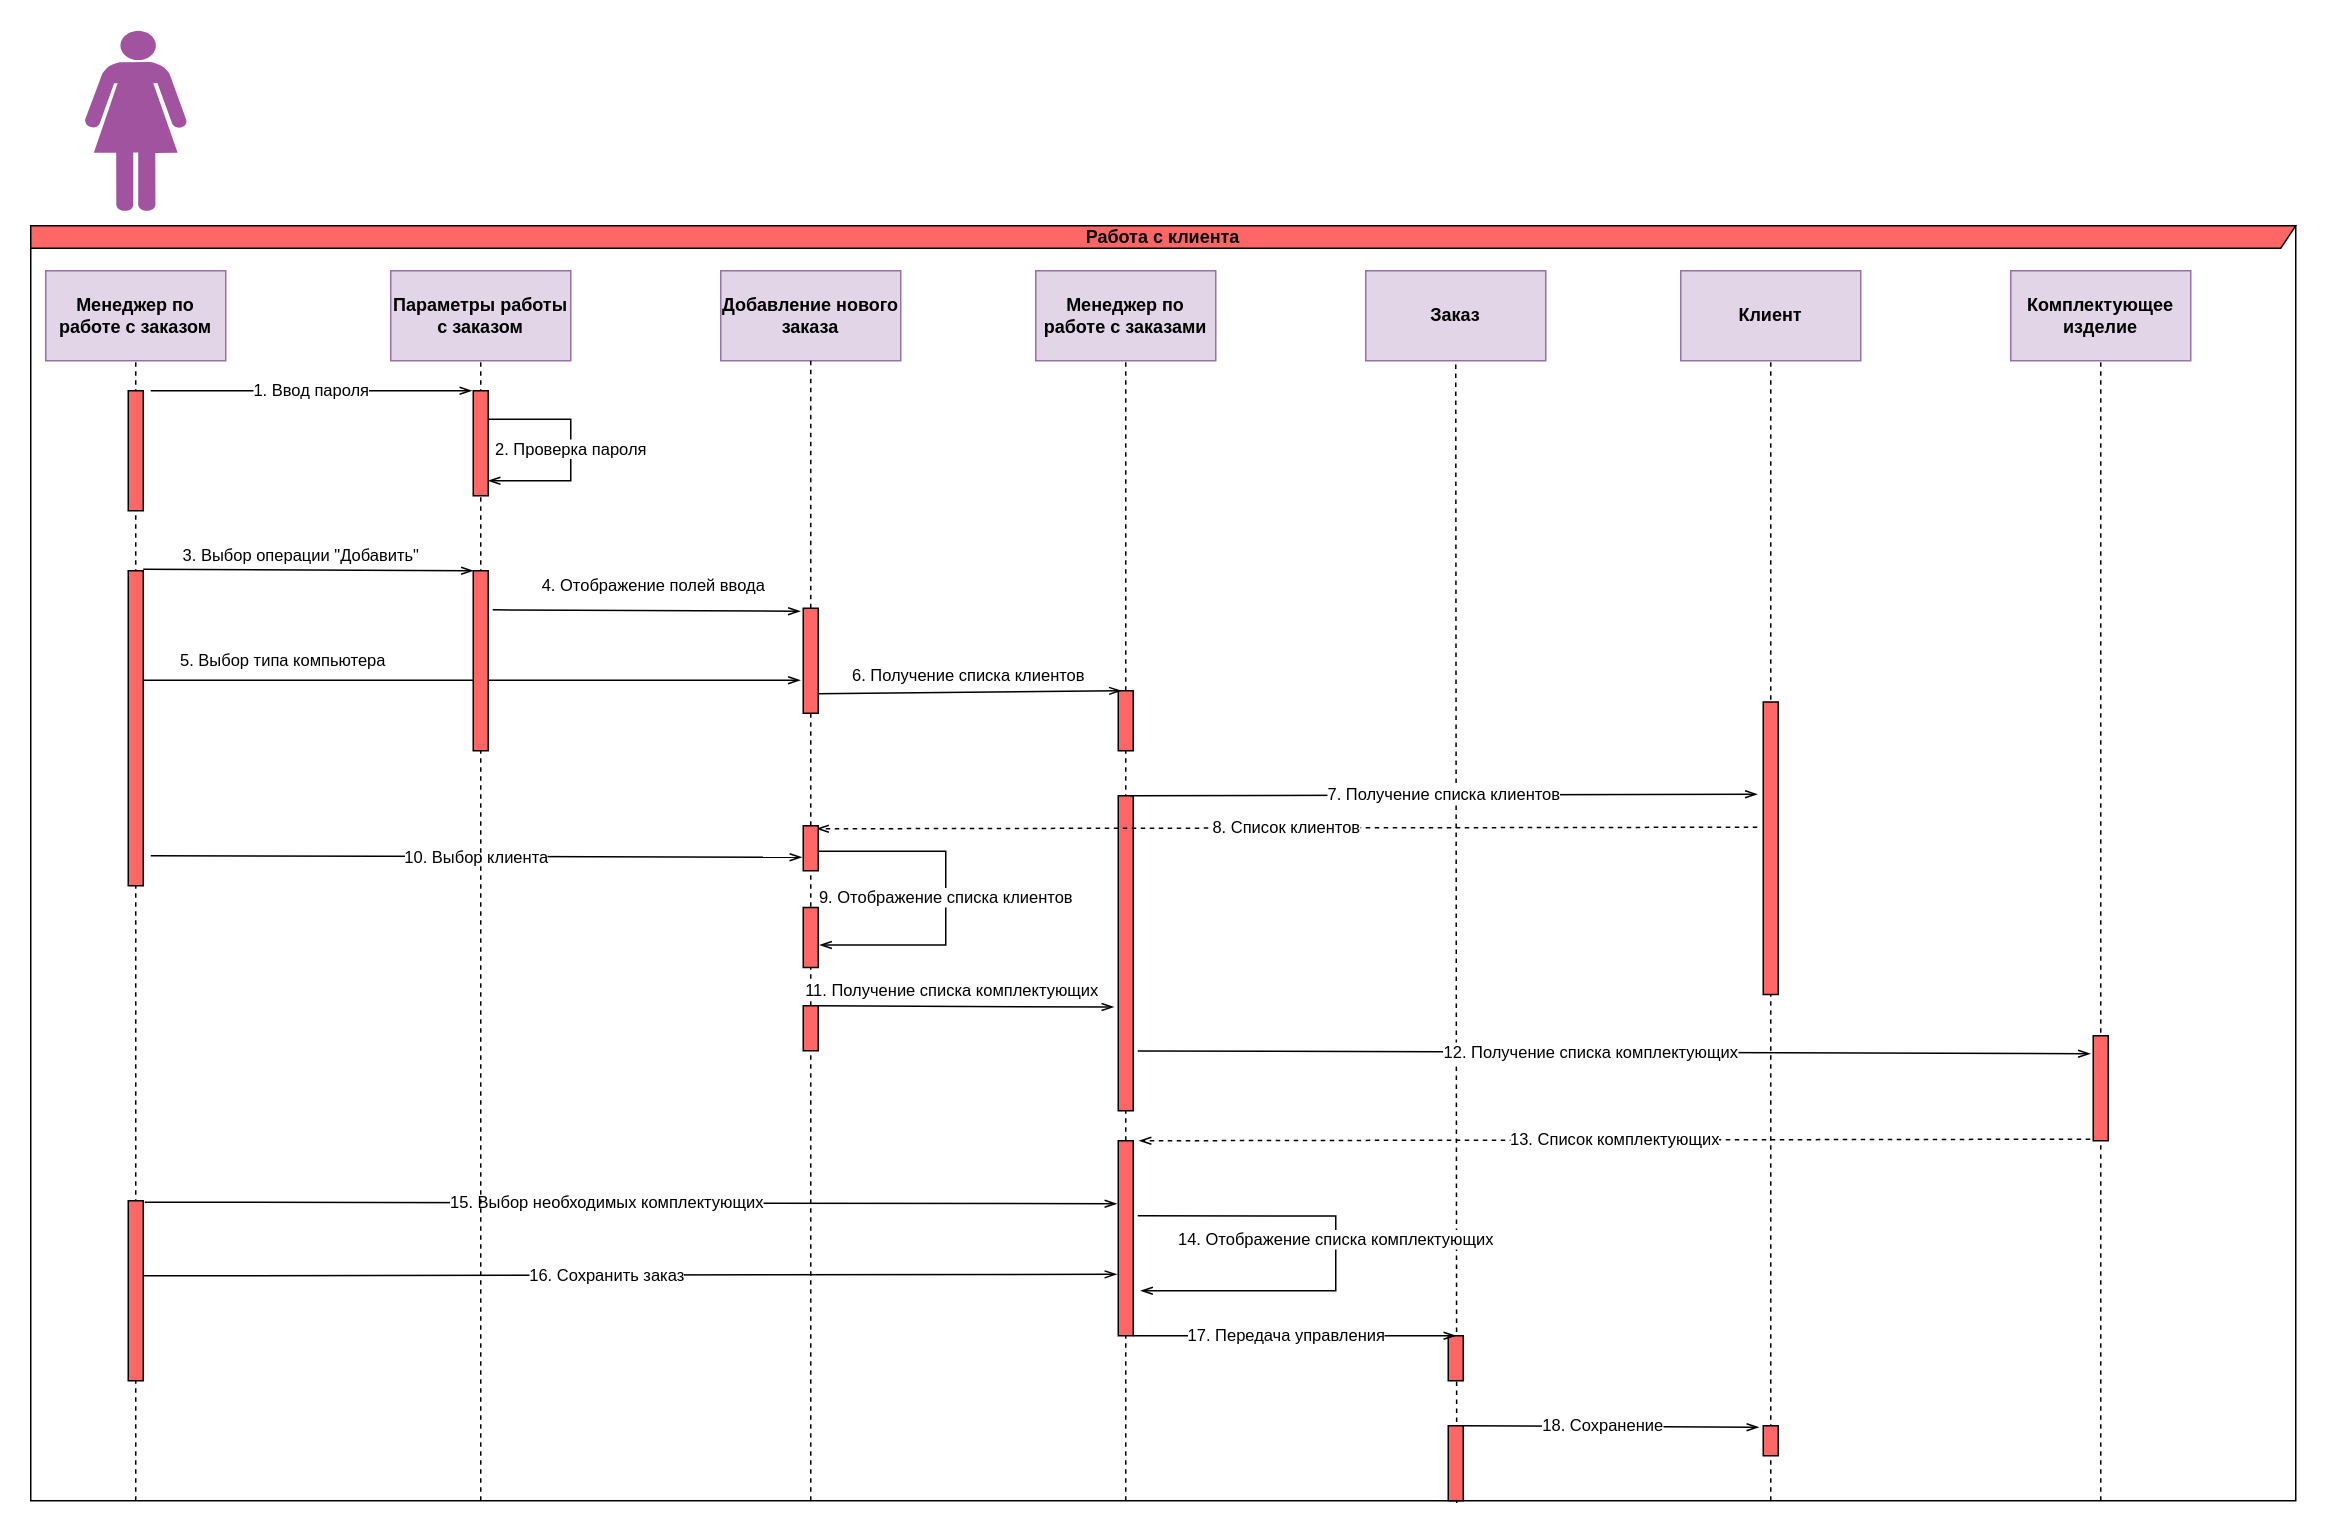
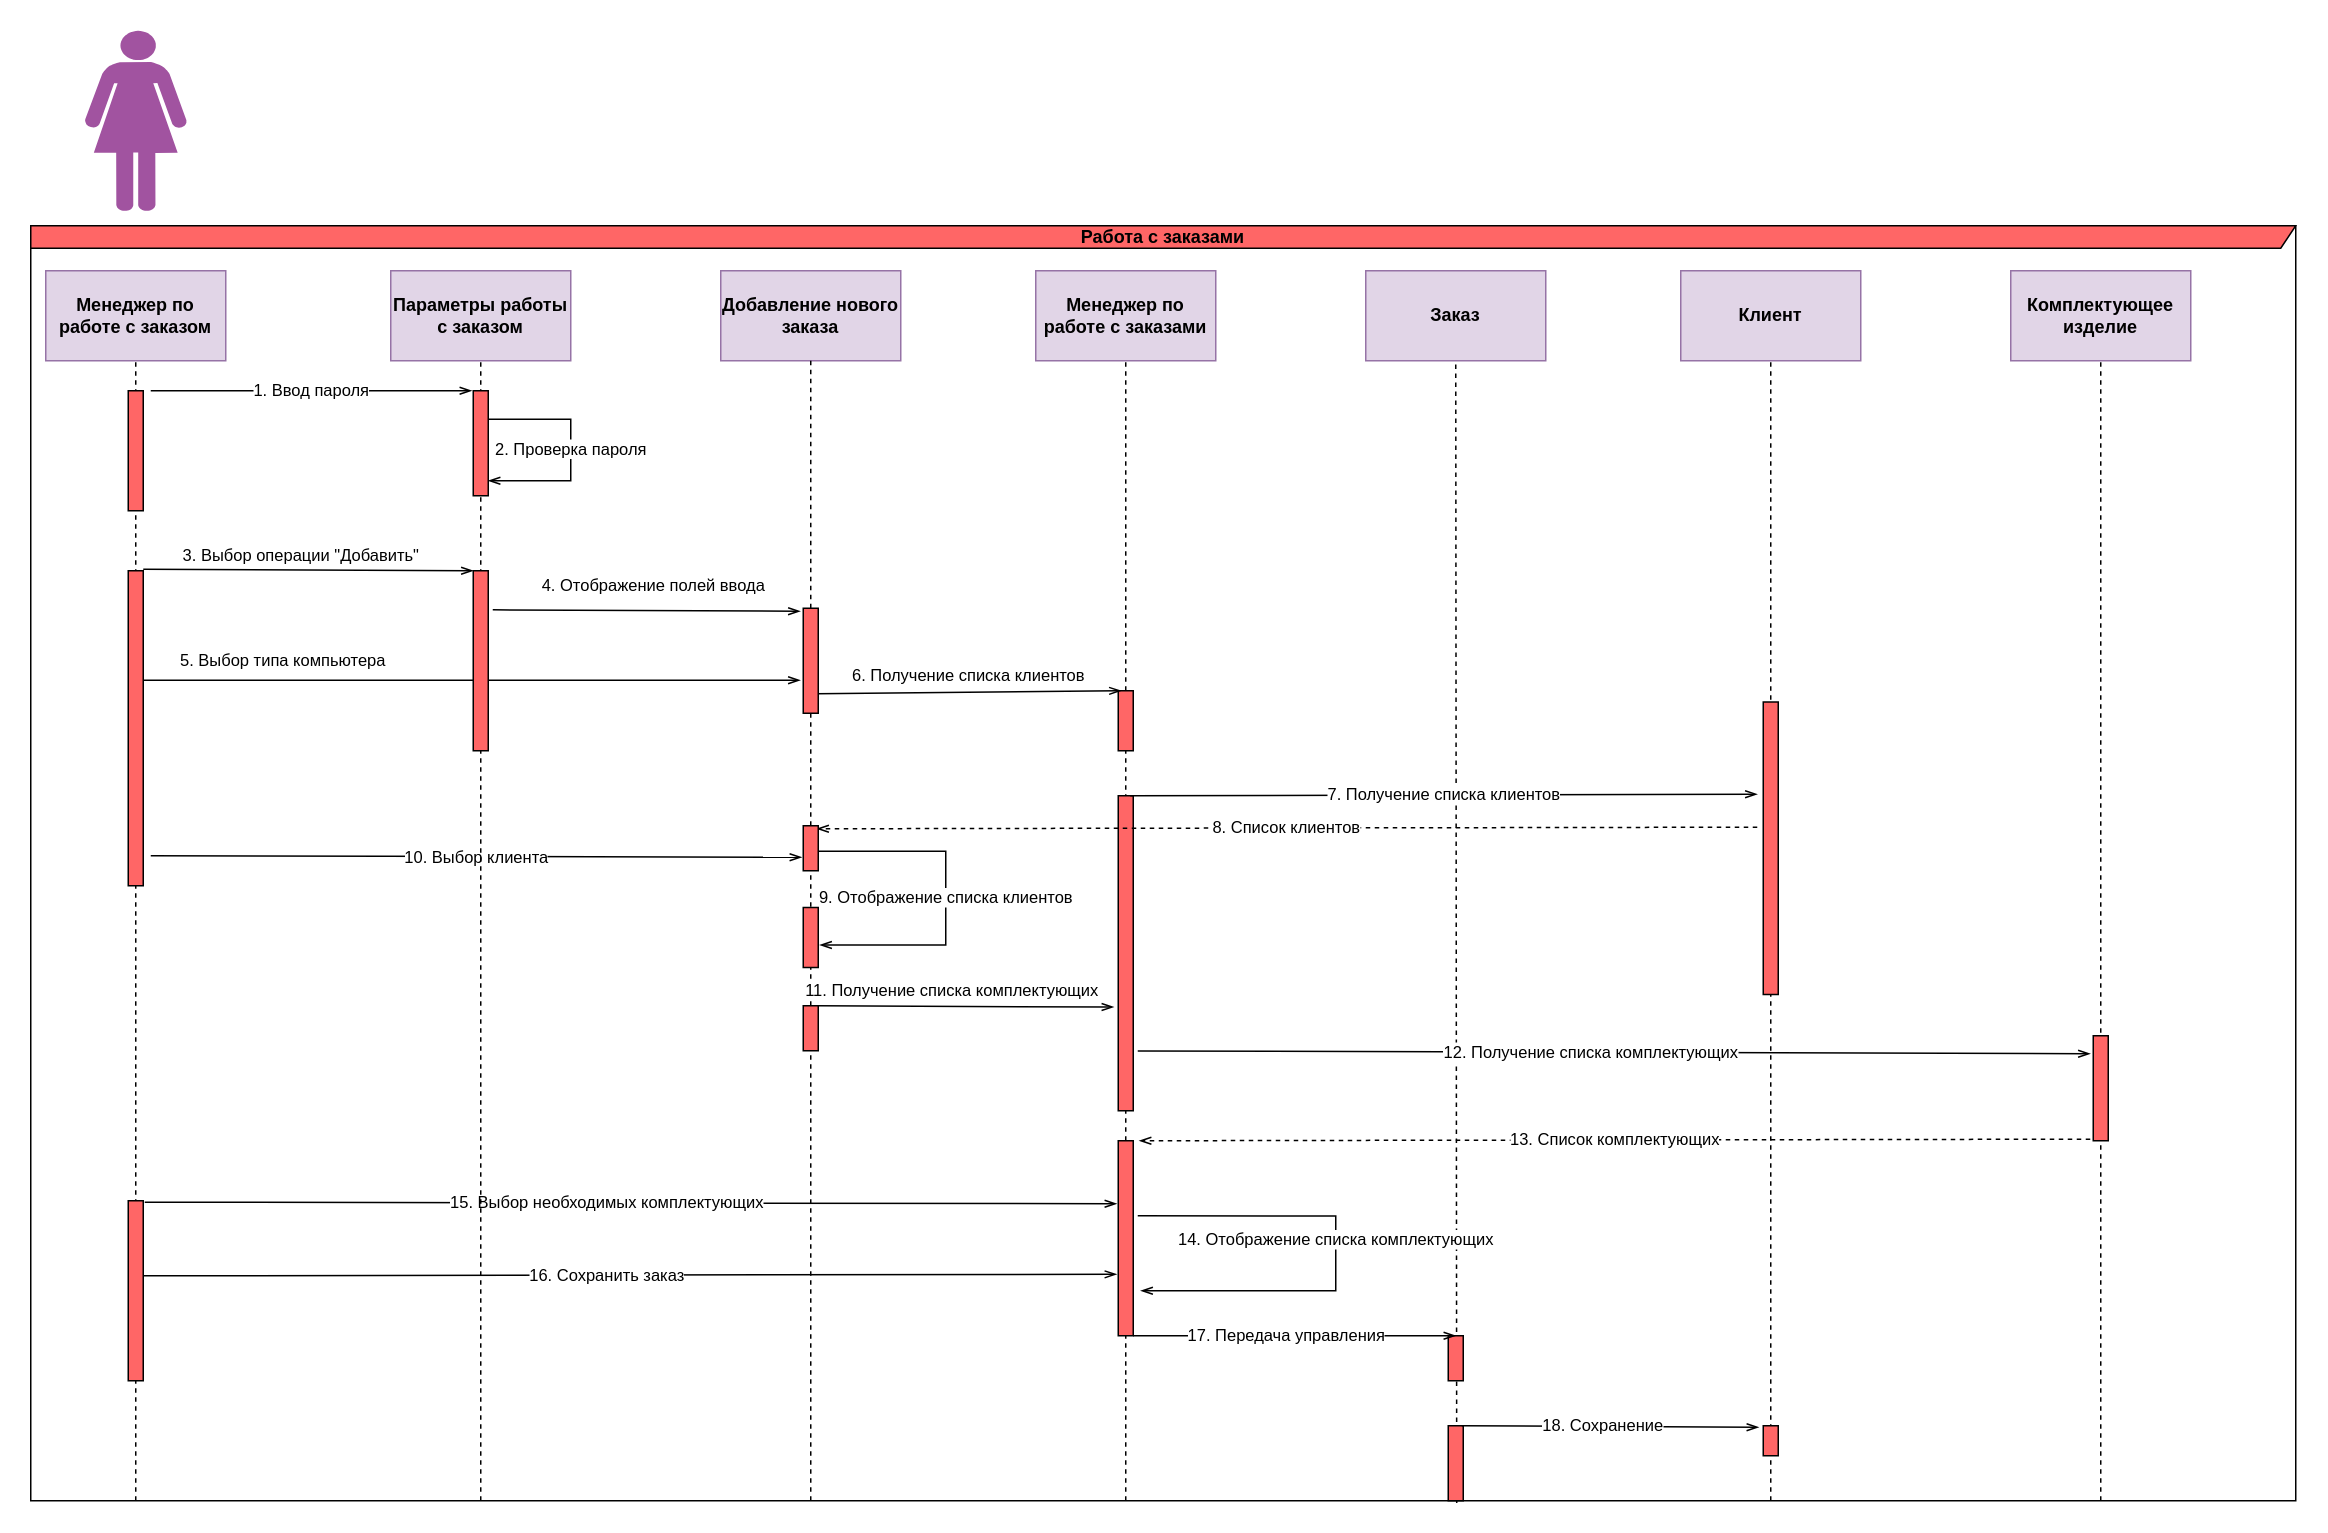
(1163, 238) -> (1163, 238)
